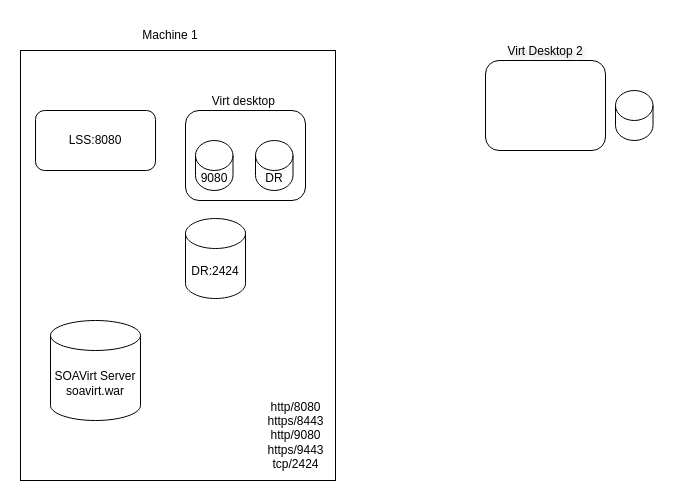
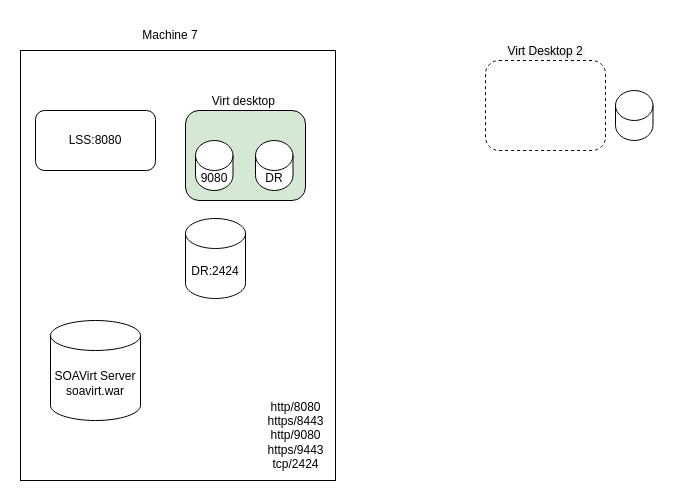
(171, 36) -> (171, 36)
(546, 106) -> (546, 106)
(246, 156) -> (246, 156)
